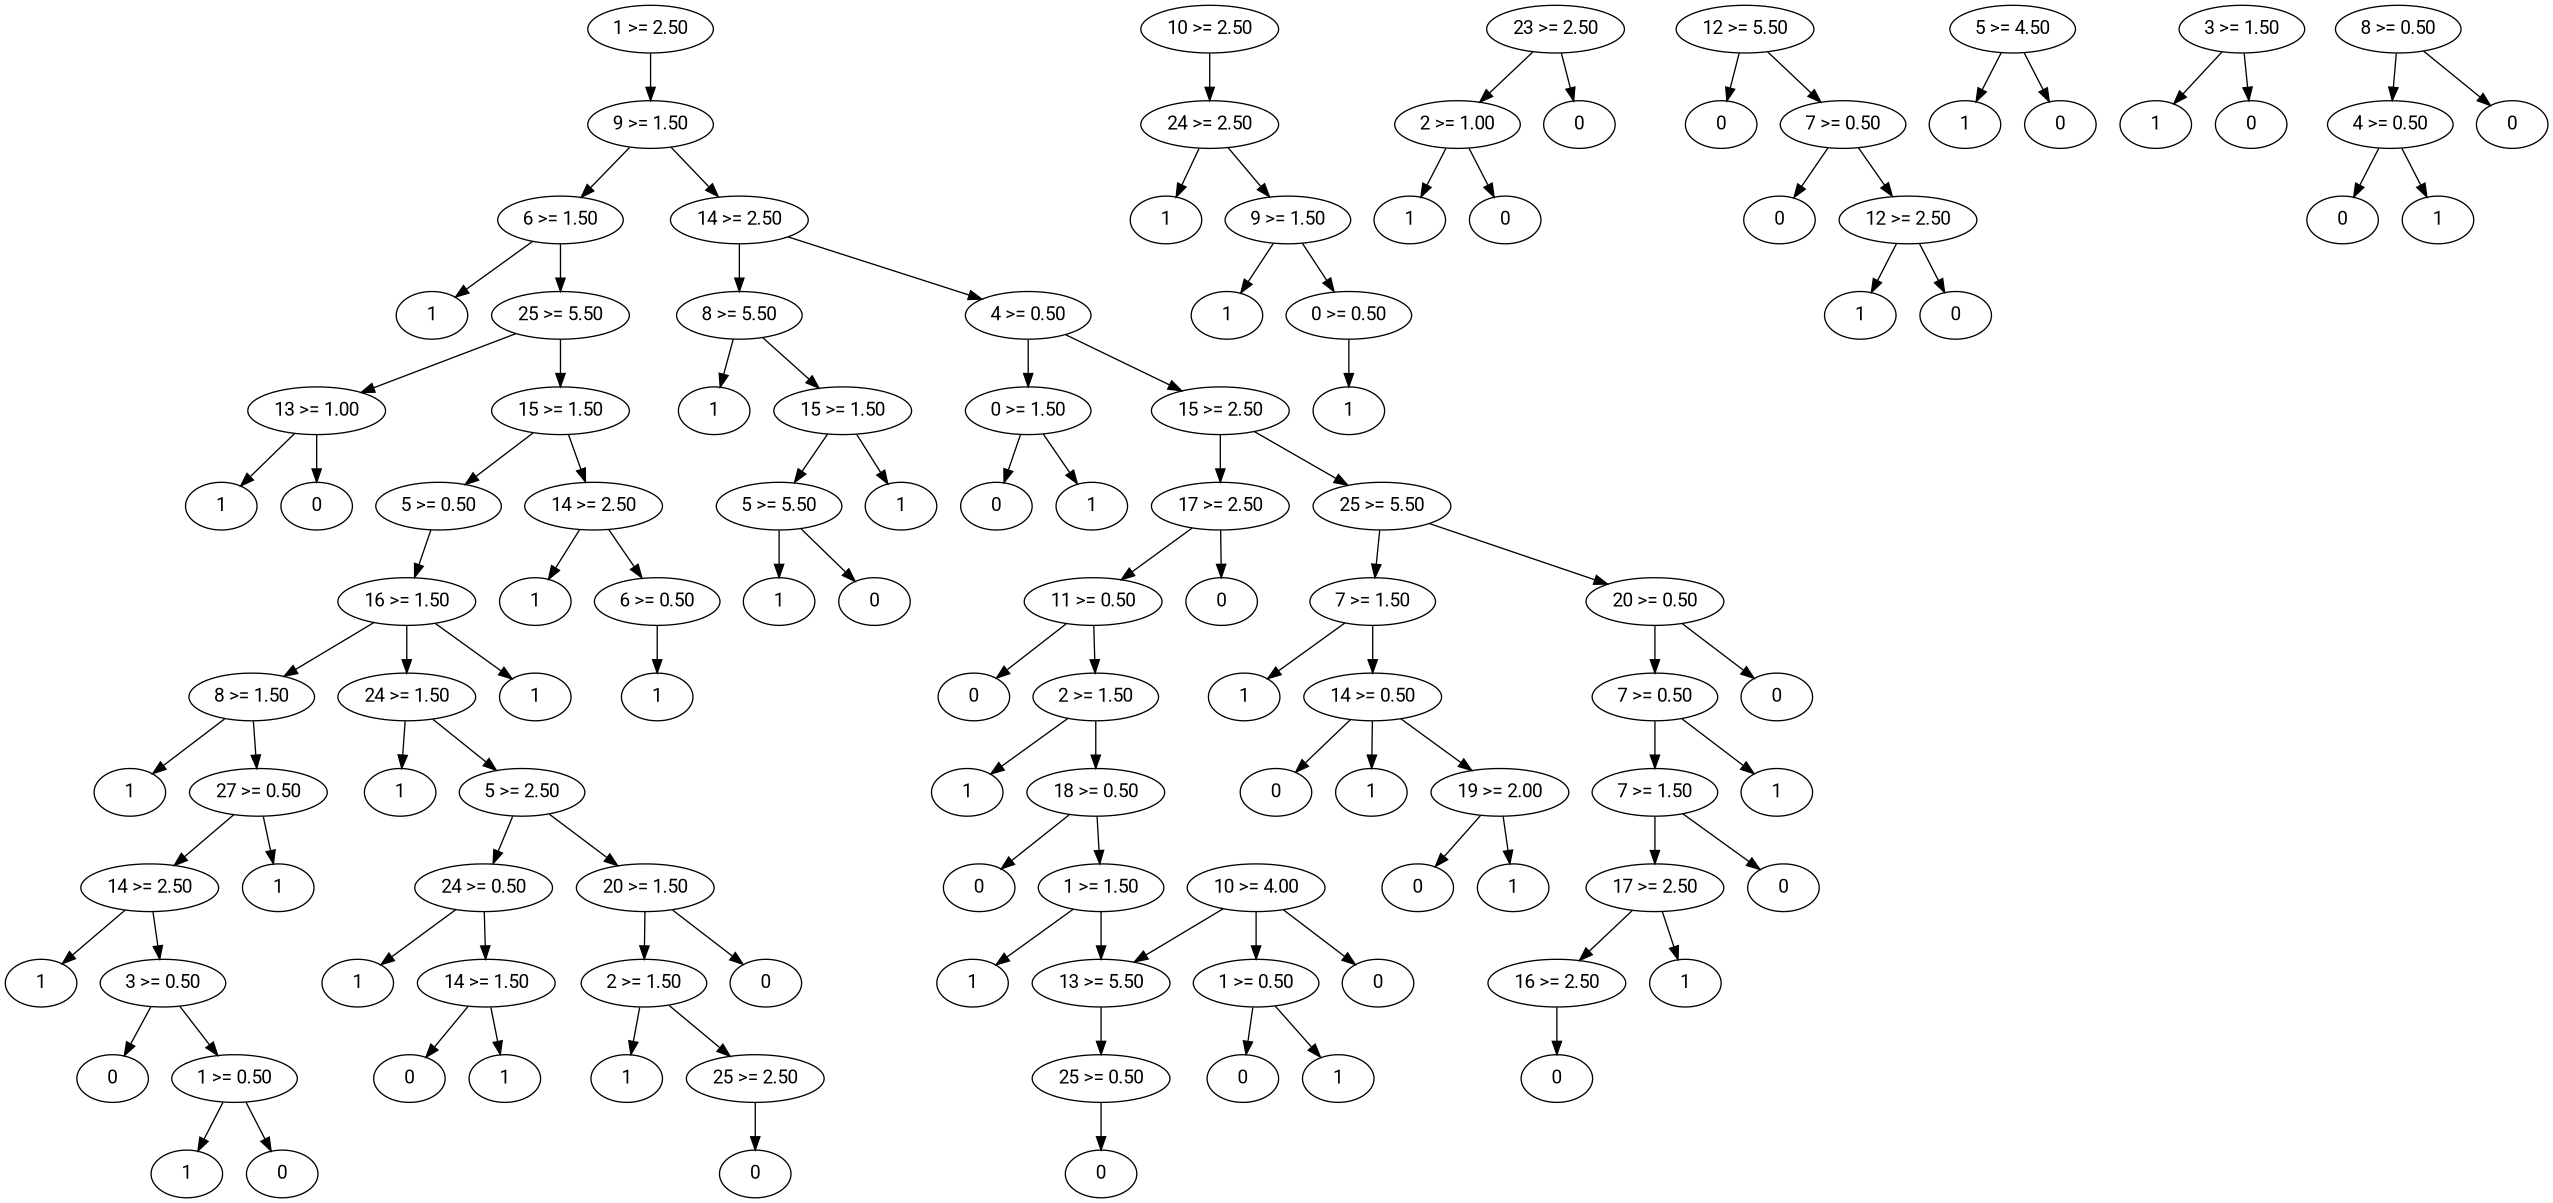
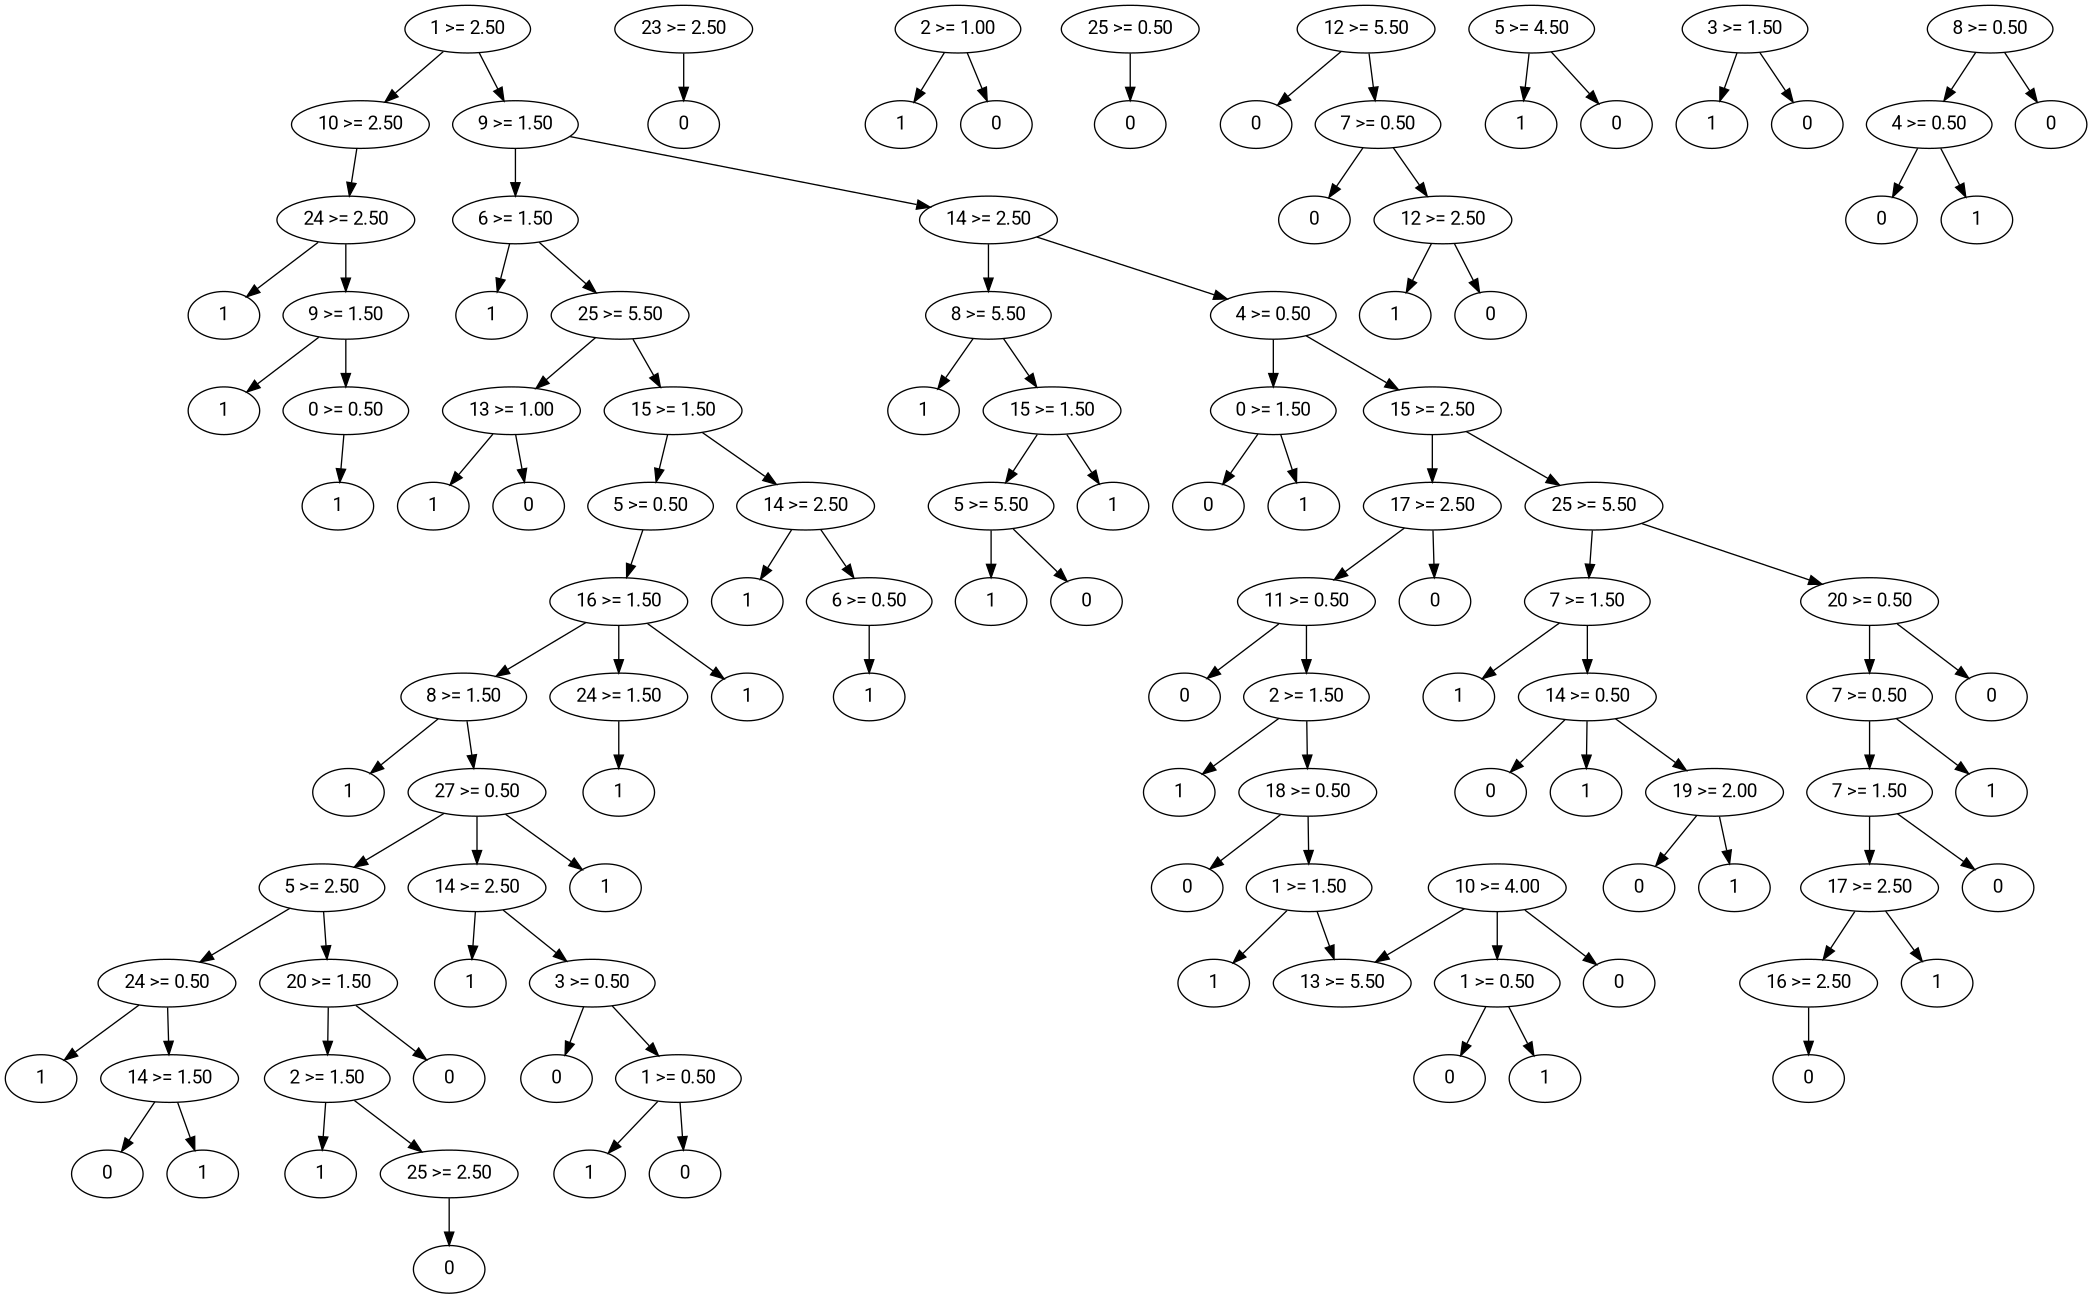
none -> (419, 72)
(1511, 72) -> none
(459, 741) -> (405, 837)
(1101, 1024) -> none
